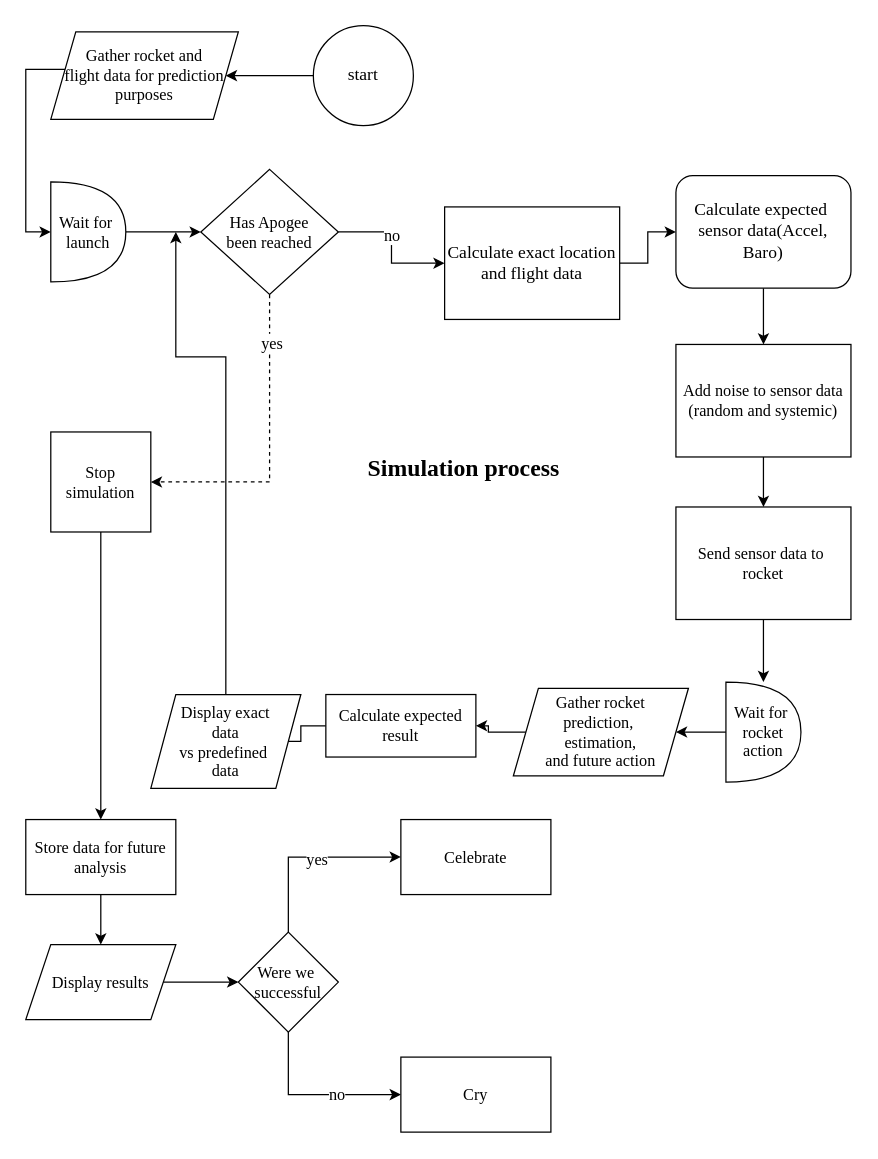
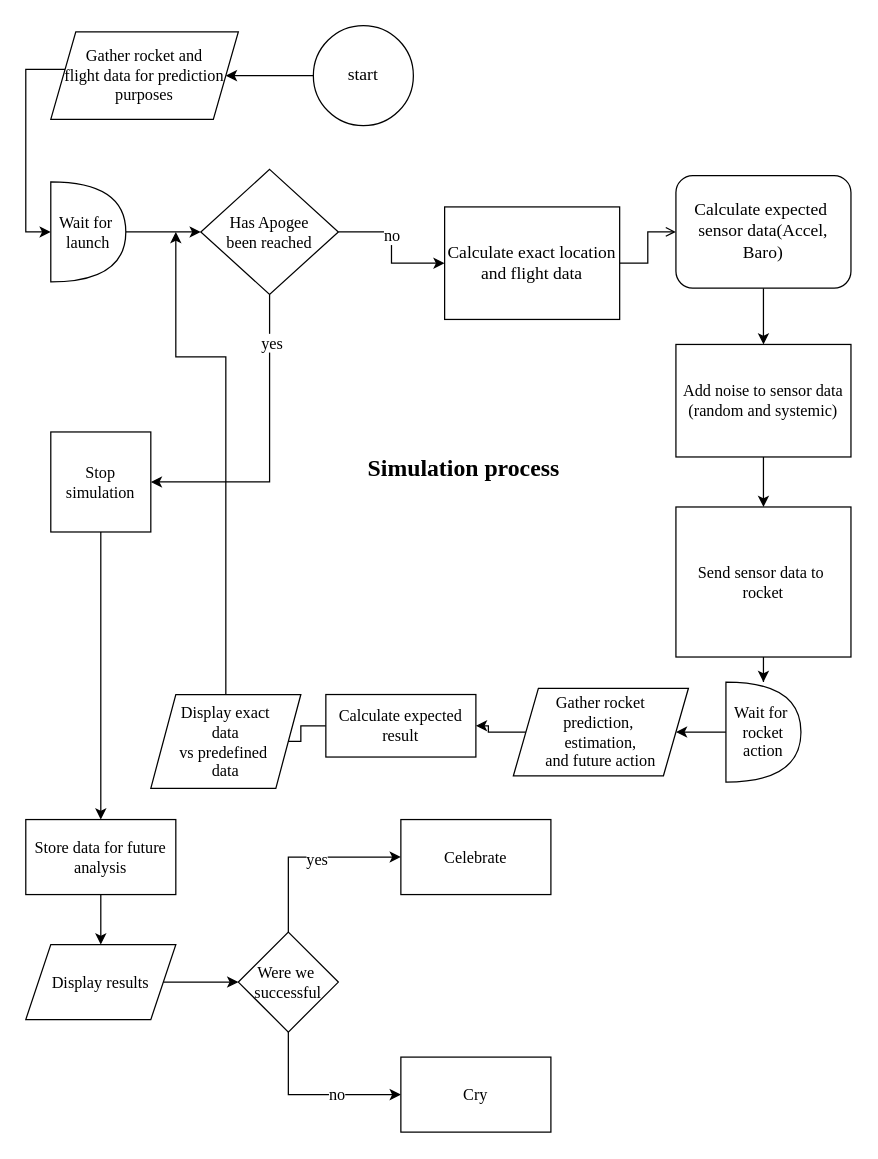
(666, 232) -> (667, 232)
(269, 471) -> (269, 471)
(763, 563) -> (763, 582)
